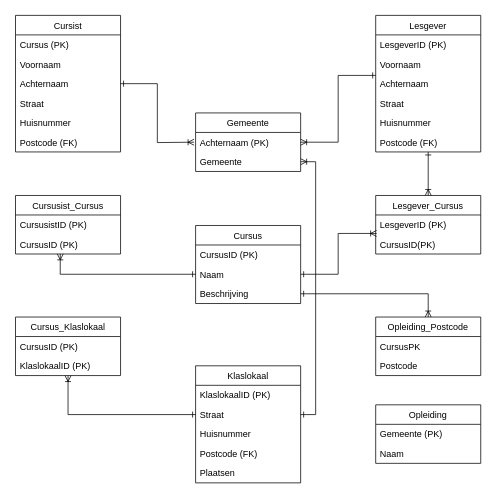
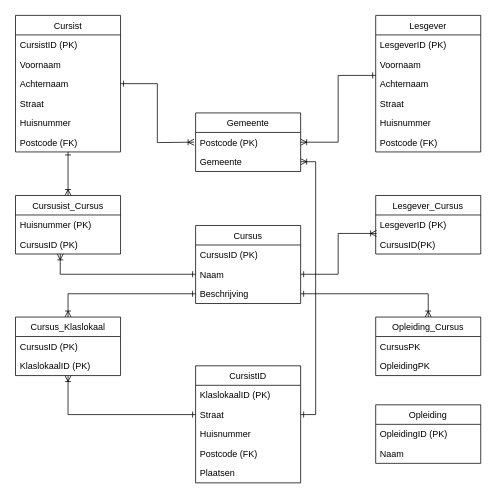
(46, 45) -> (52, 45)
(236, 143) -> (231, 143)
(428, 172) -> none
none -> (68, 190)
(57, 225) -> (55, 225)
none -> (131, 294)
(428, 327) -> (428, 327)
(400, 366) -> (404, 366)
(248, 376) -> (248, 376)
(411, 434) -> (415, 434)
